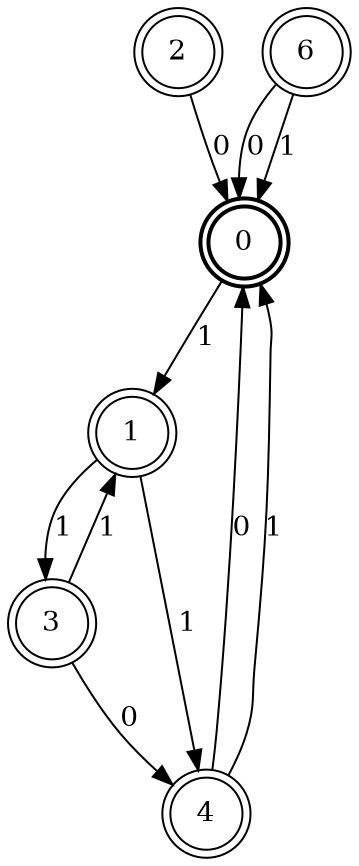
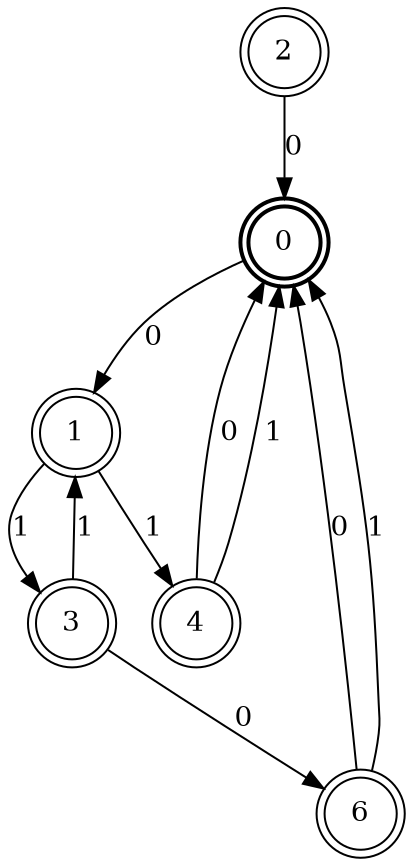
(206, 338) -> (154, 338)
(110, 721) -> (207, 714)
